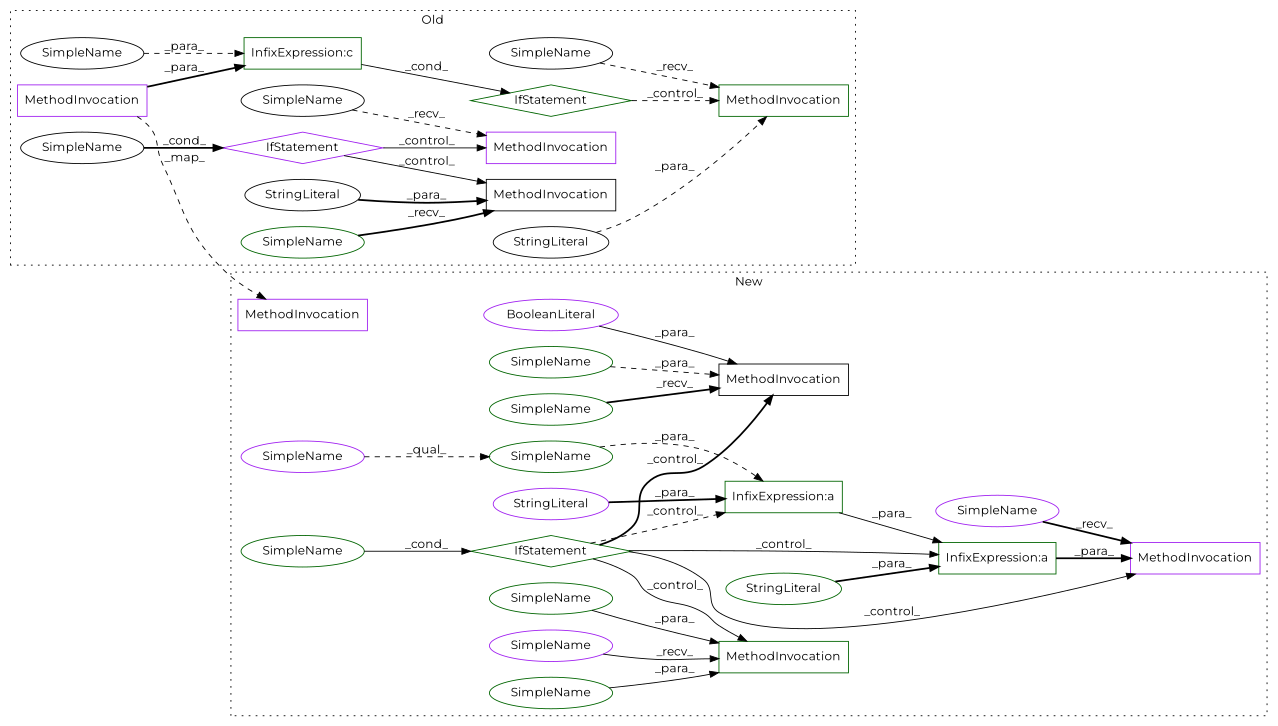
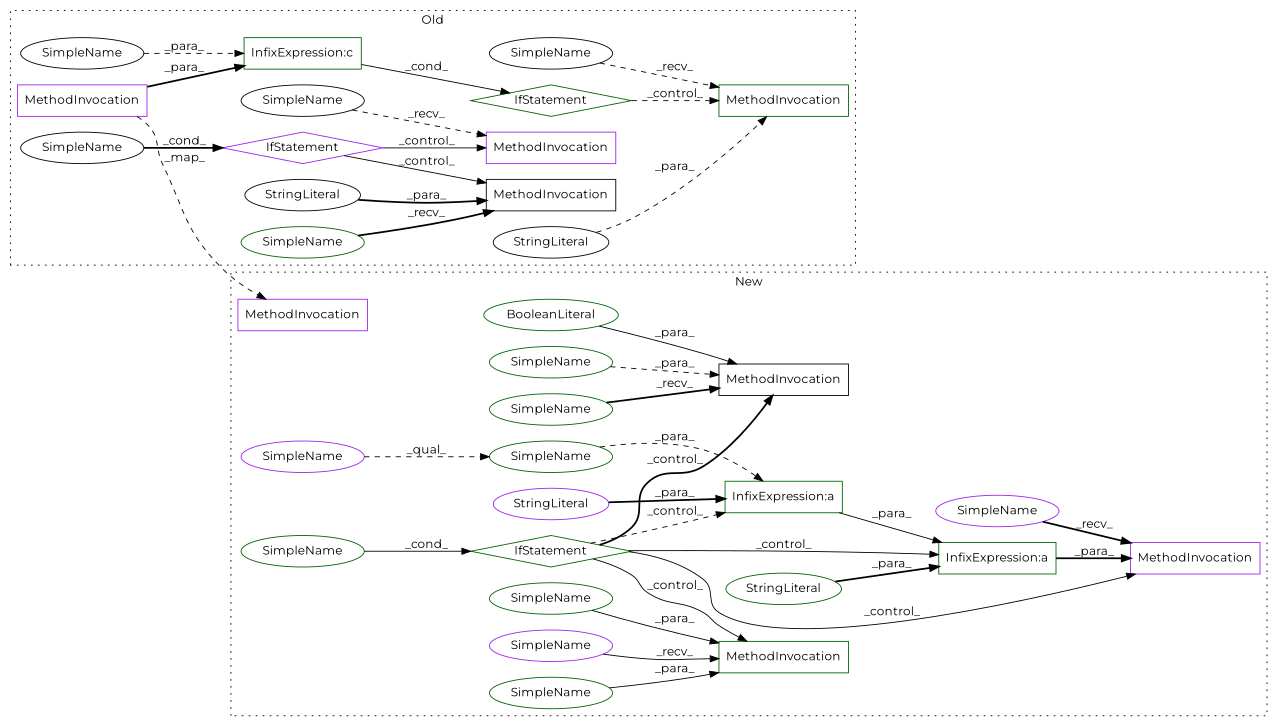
(551, 315) -> (551, 315)
